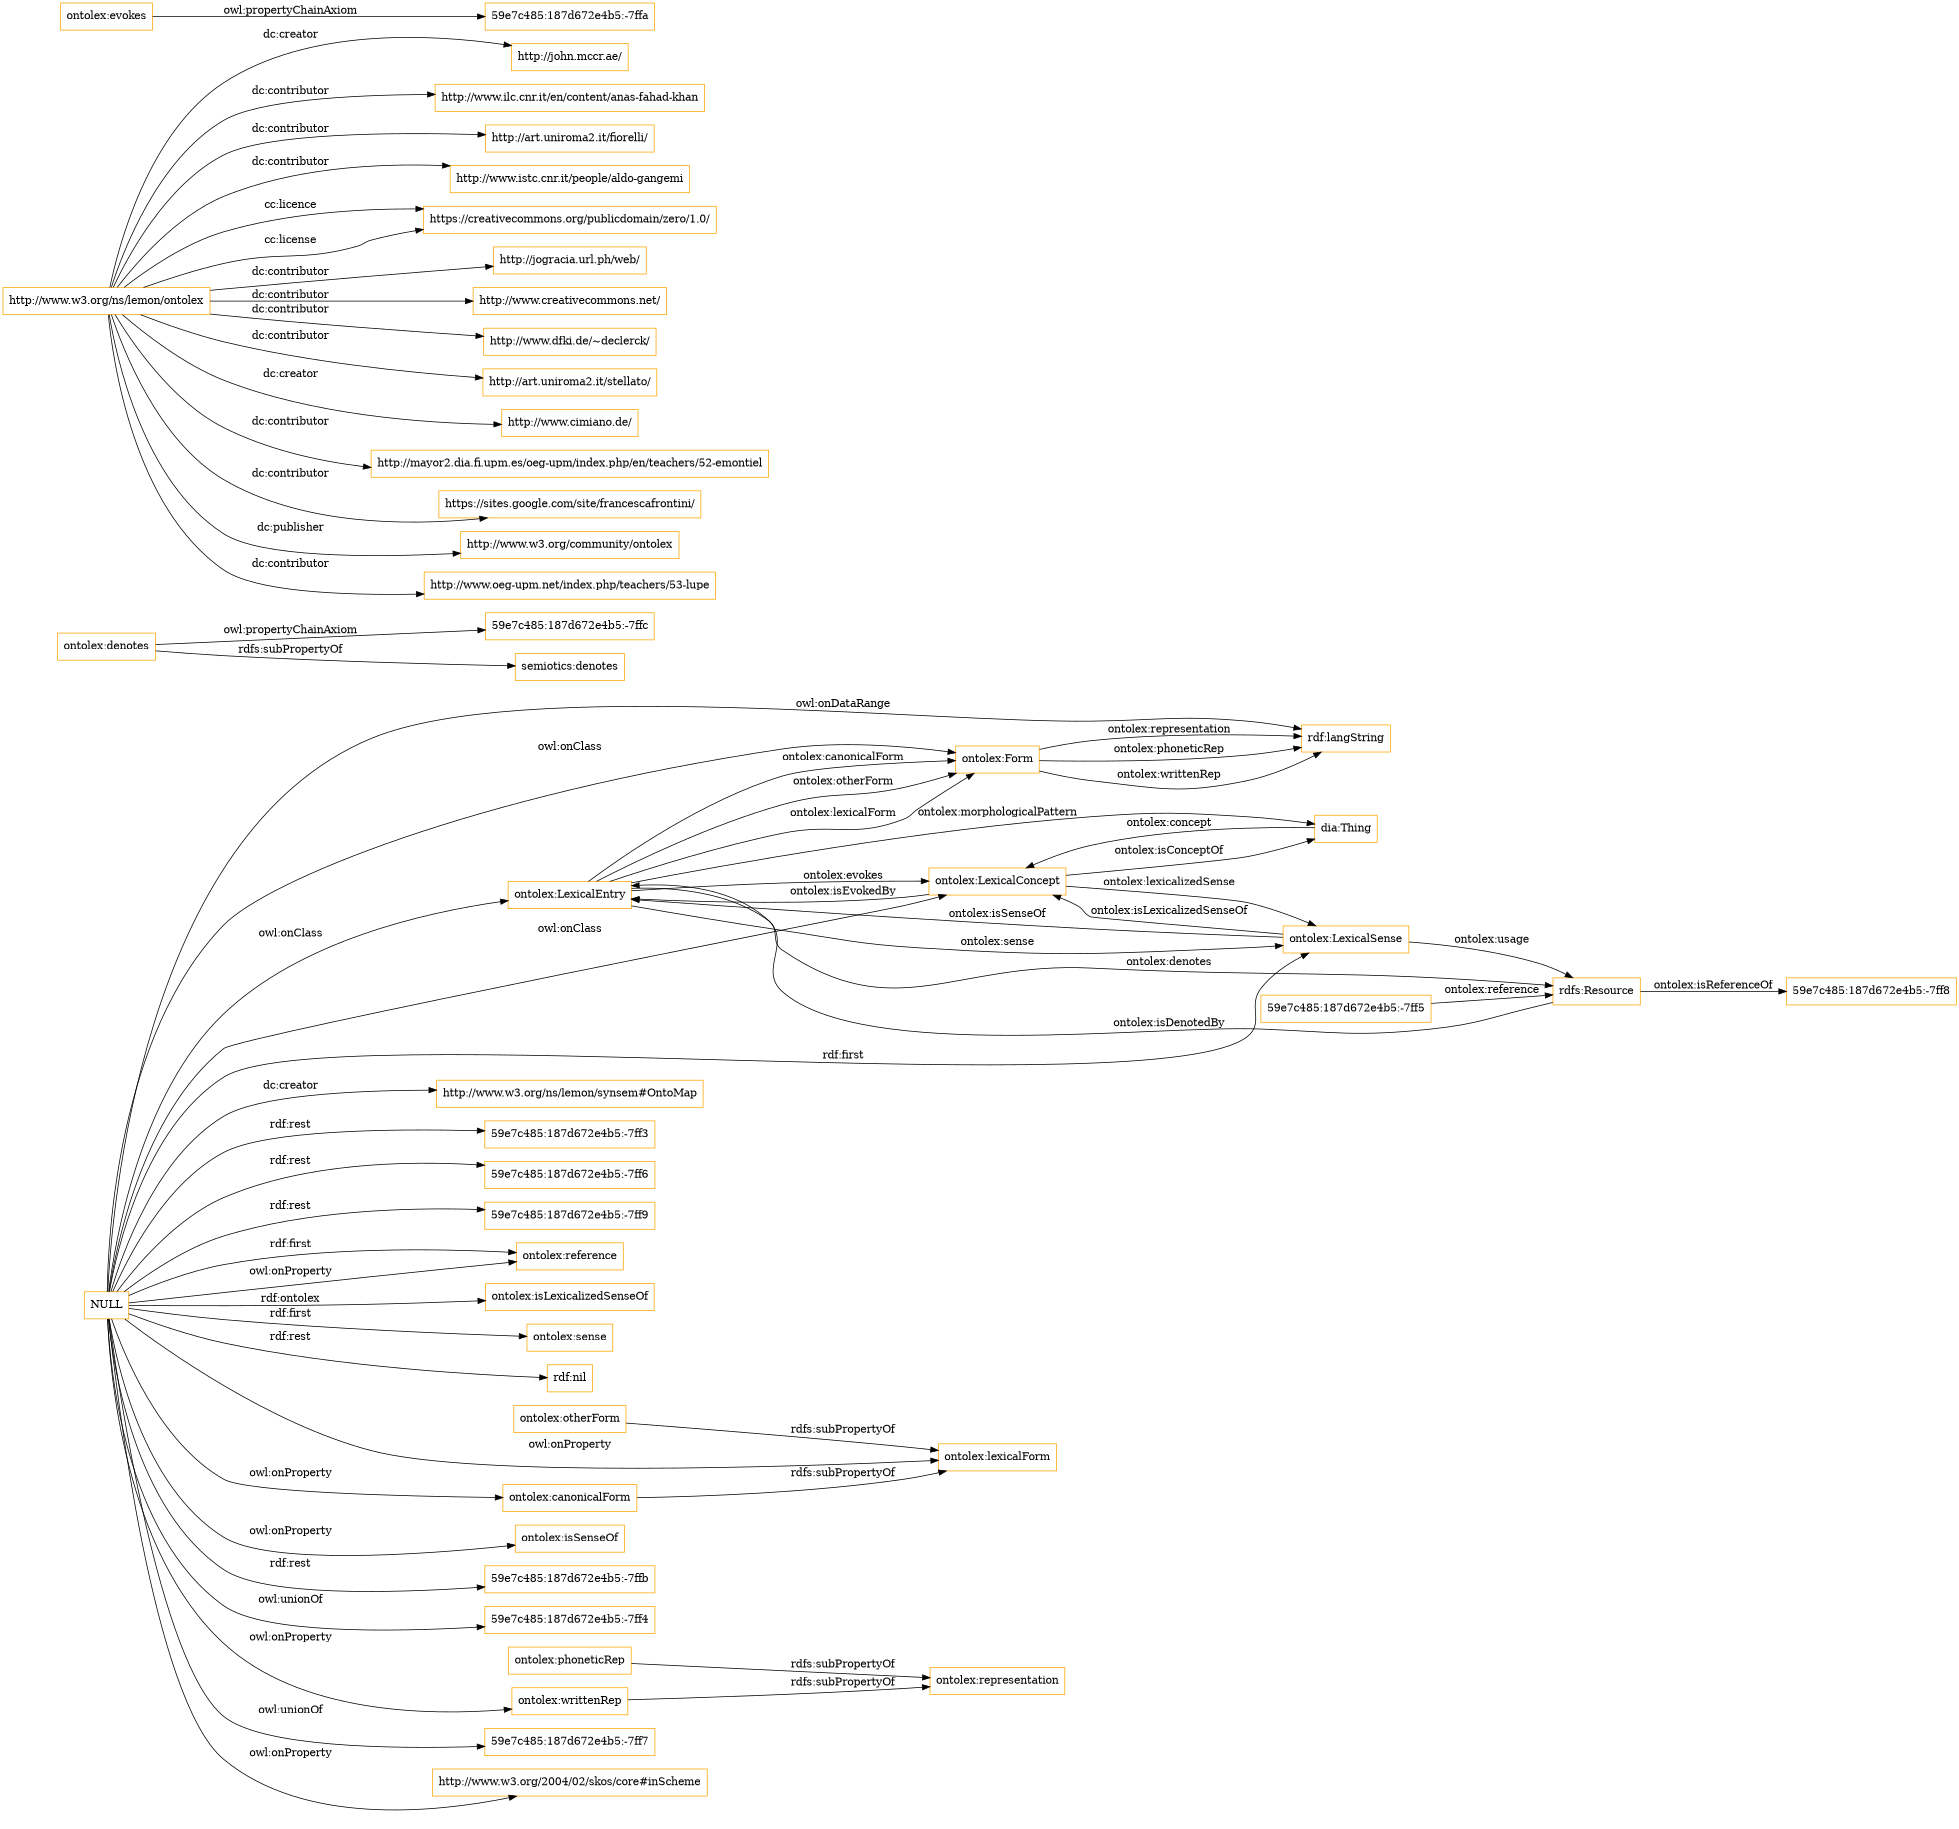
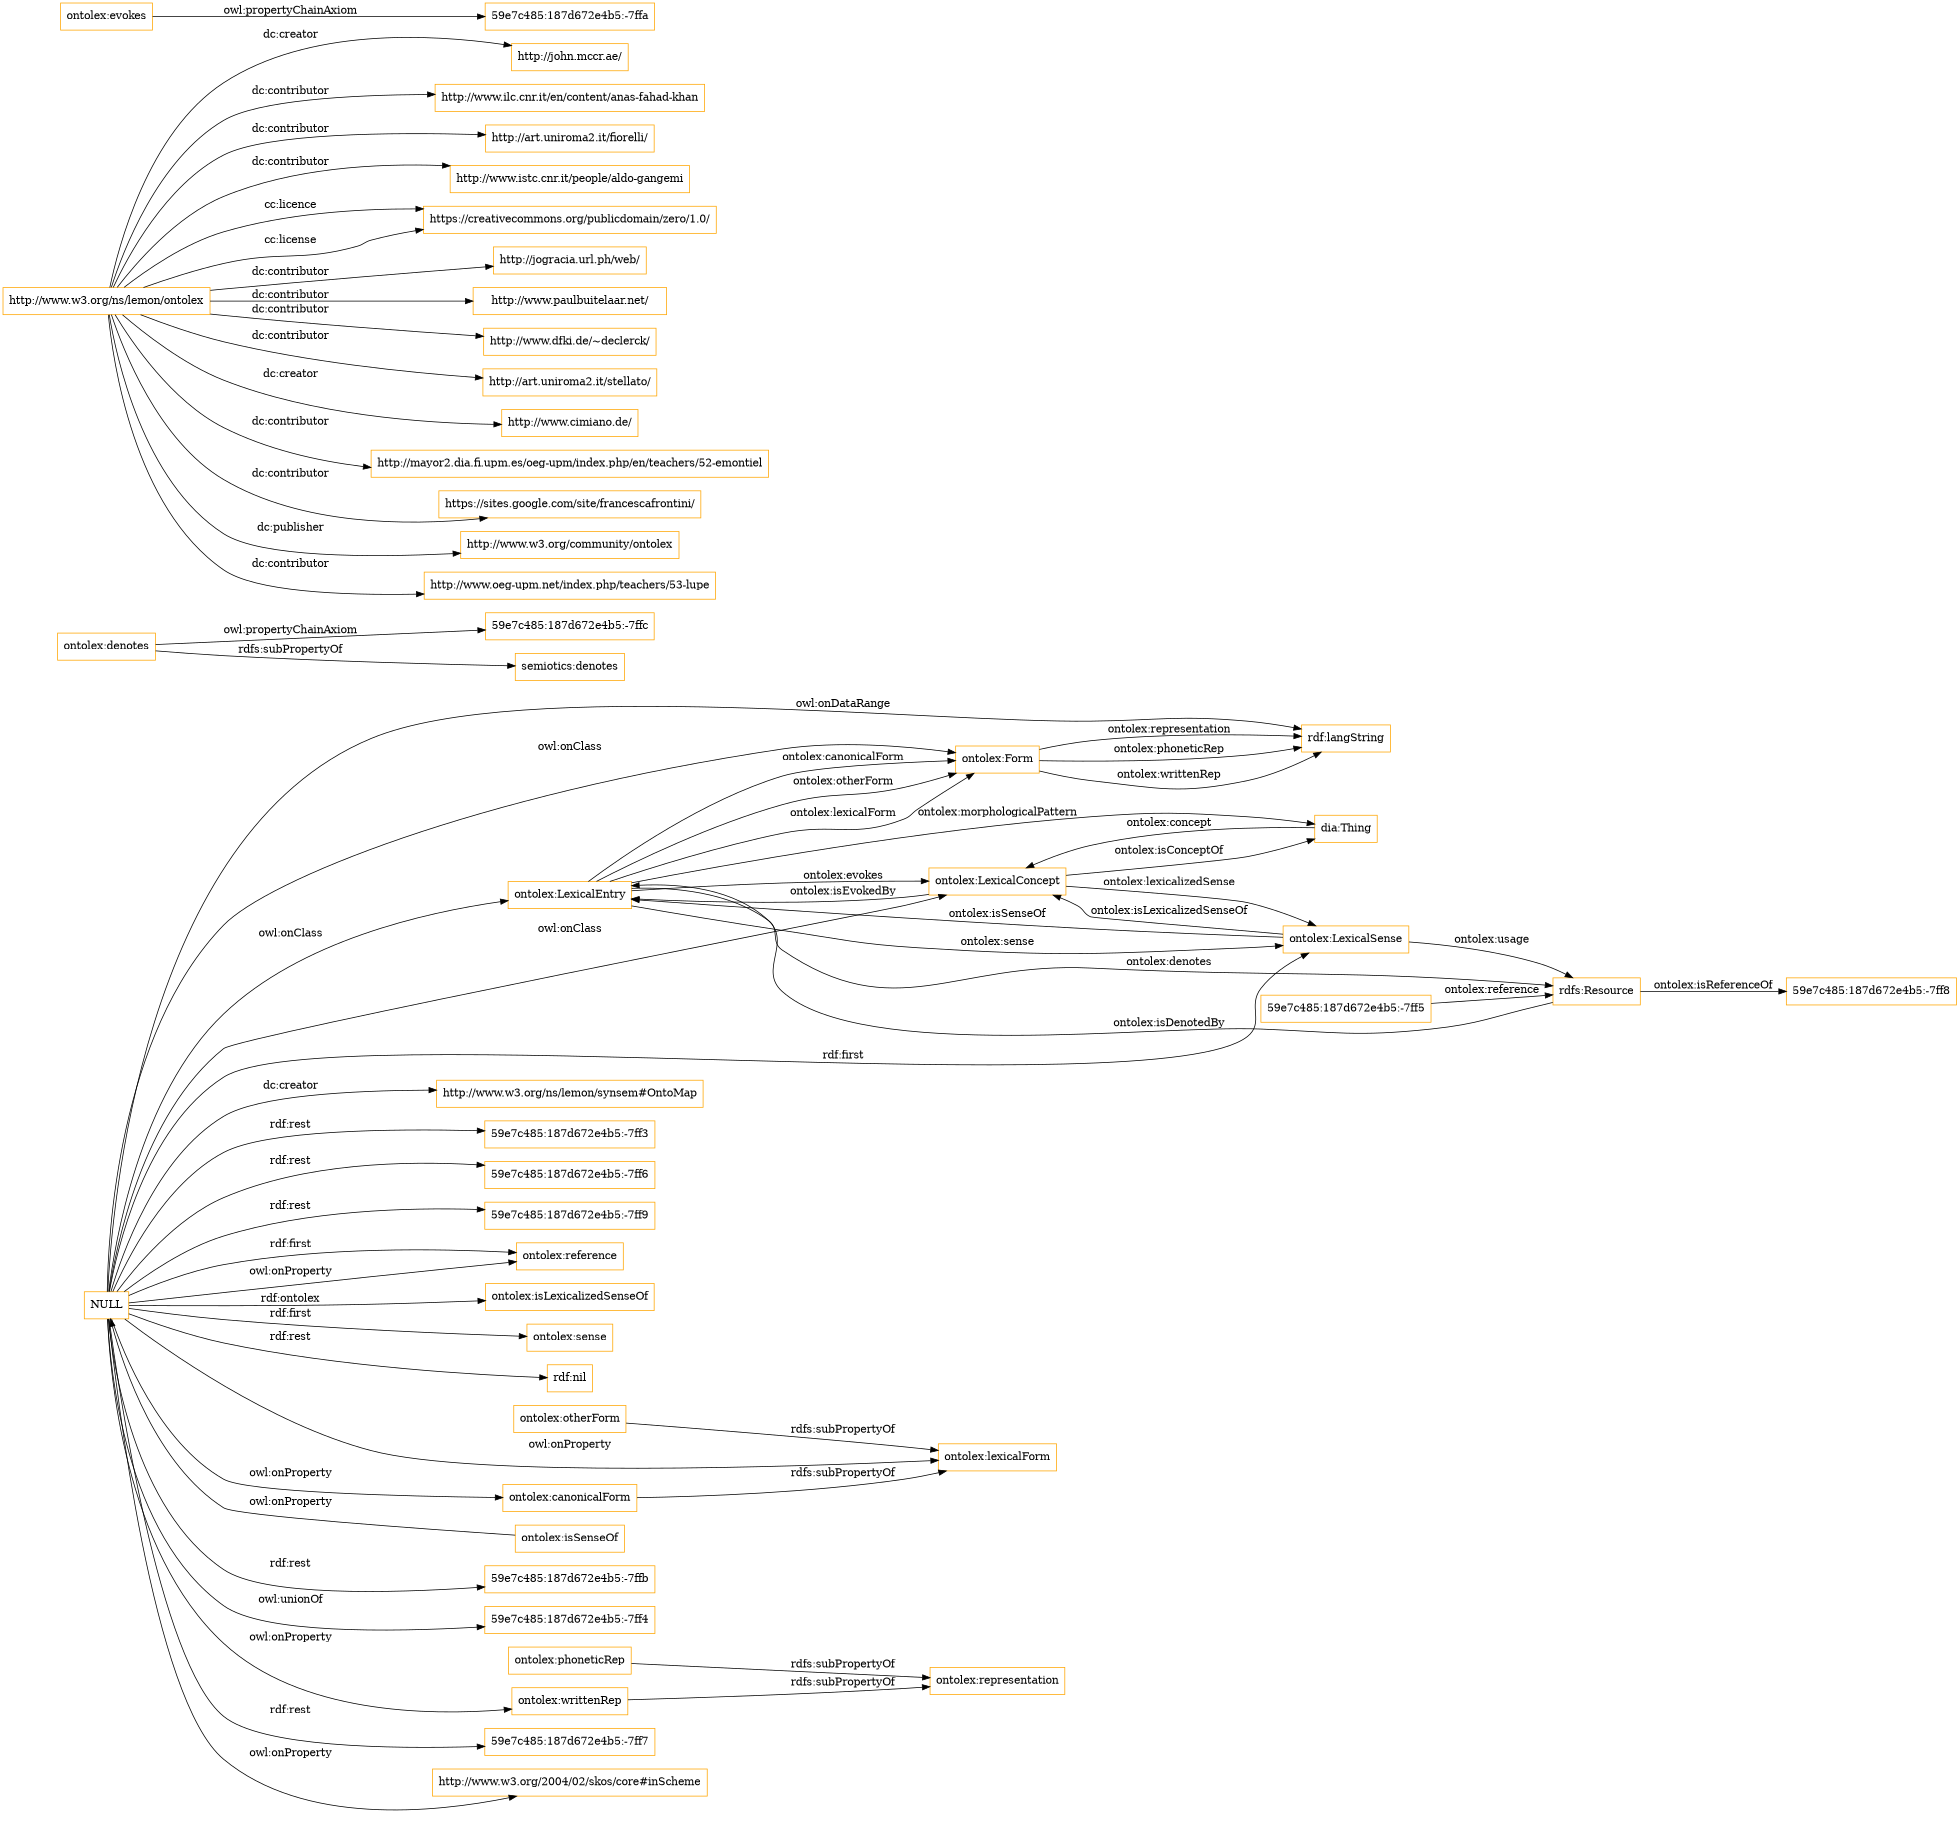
(570, 301) -> (570, 301)
(239, 1543) -> (261, 1514)
(291, 1711) -> (291, 1711)
